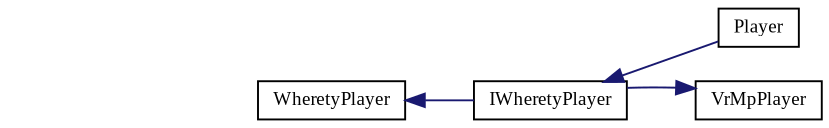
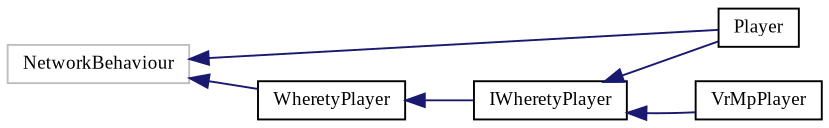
none -> (98, 64)
(652, 87) -> (671, 113)
